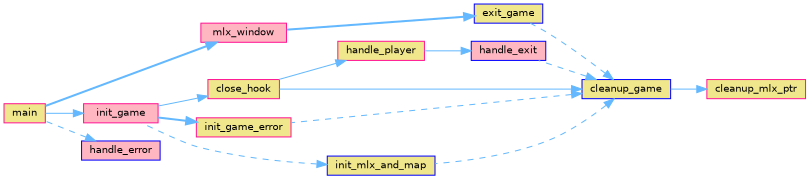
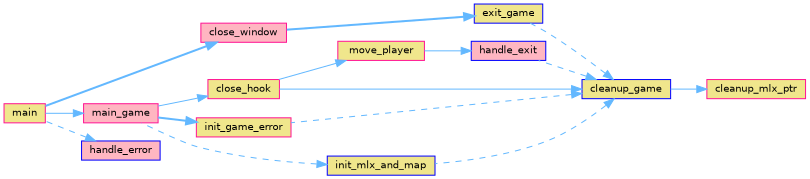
(244, 33) -> (244, 33)
(381, 51) -> (381, 51)
(121, 113) -> (121, 113)
